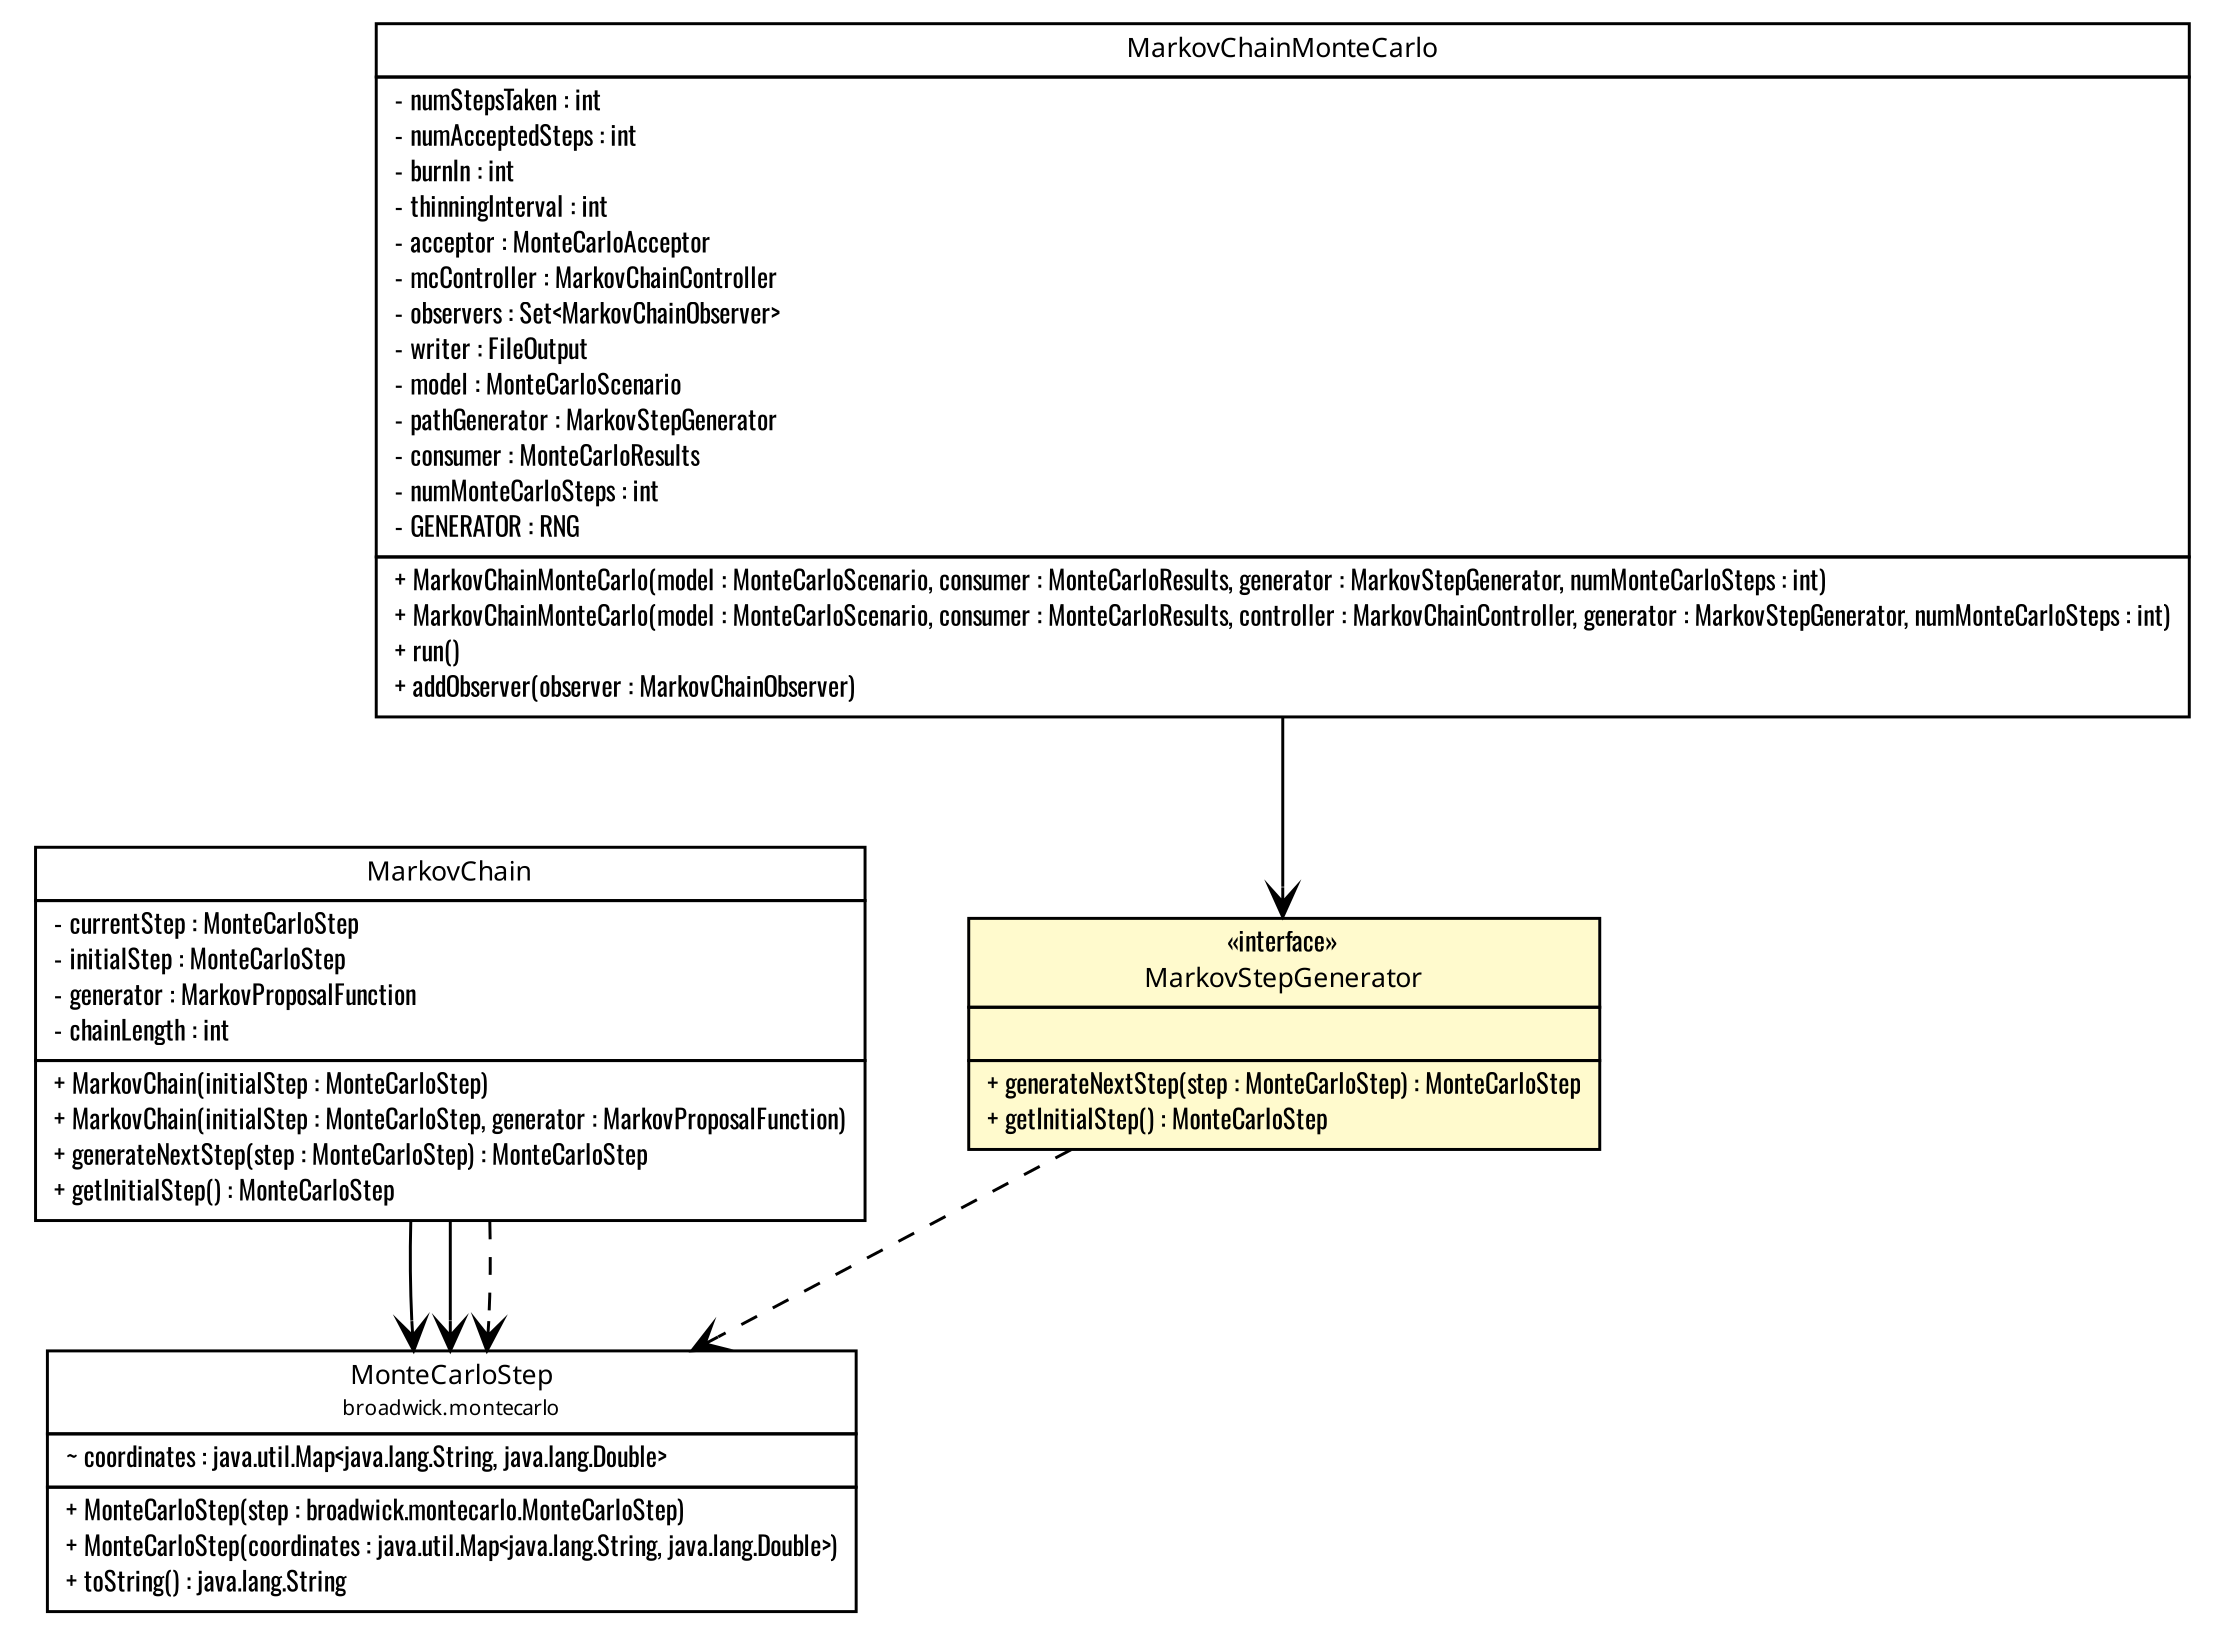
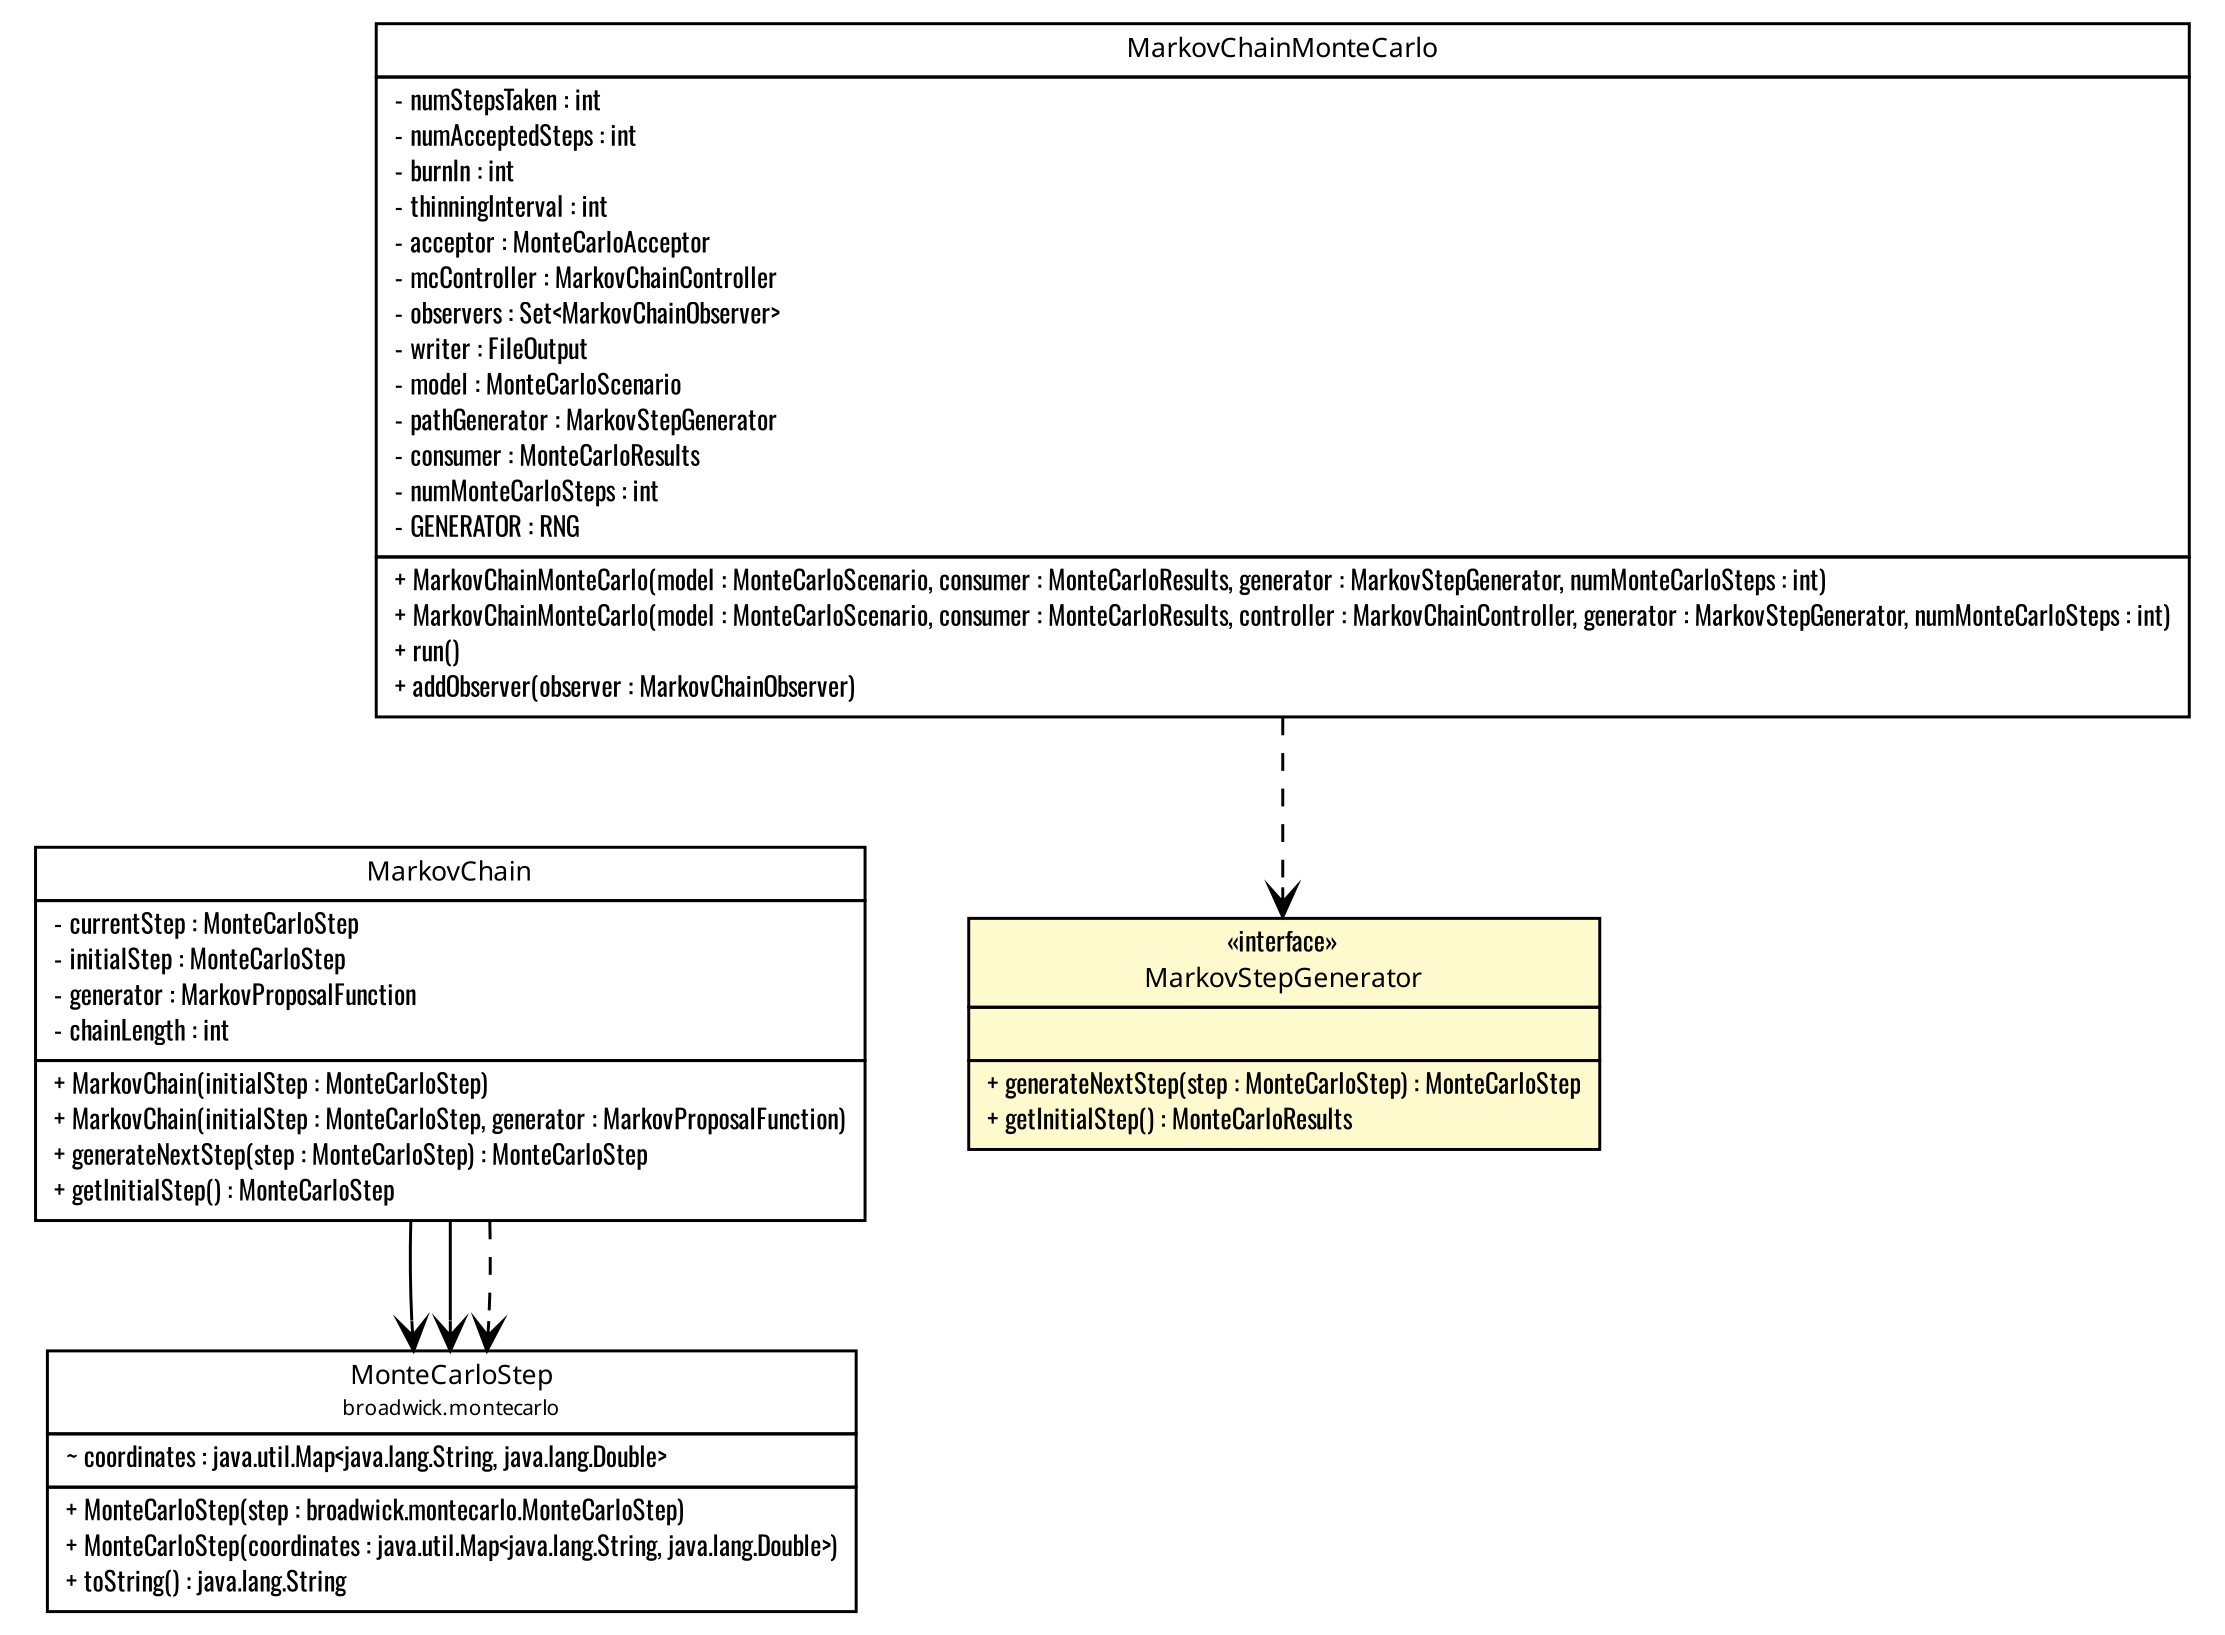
(1283, 802) -> (1283, 802)
(1158, 1121) -> (1170, 1121)
(895, 1243) -> none
